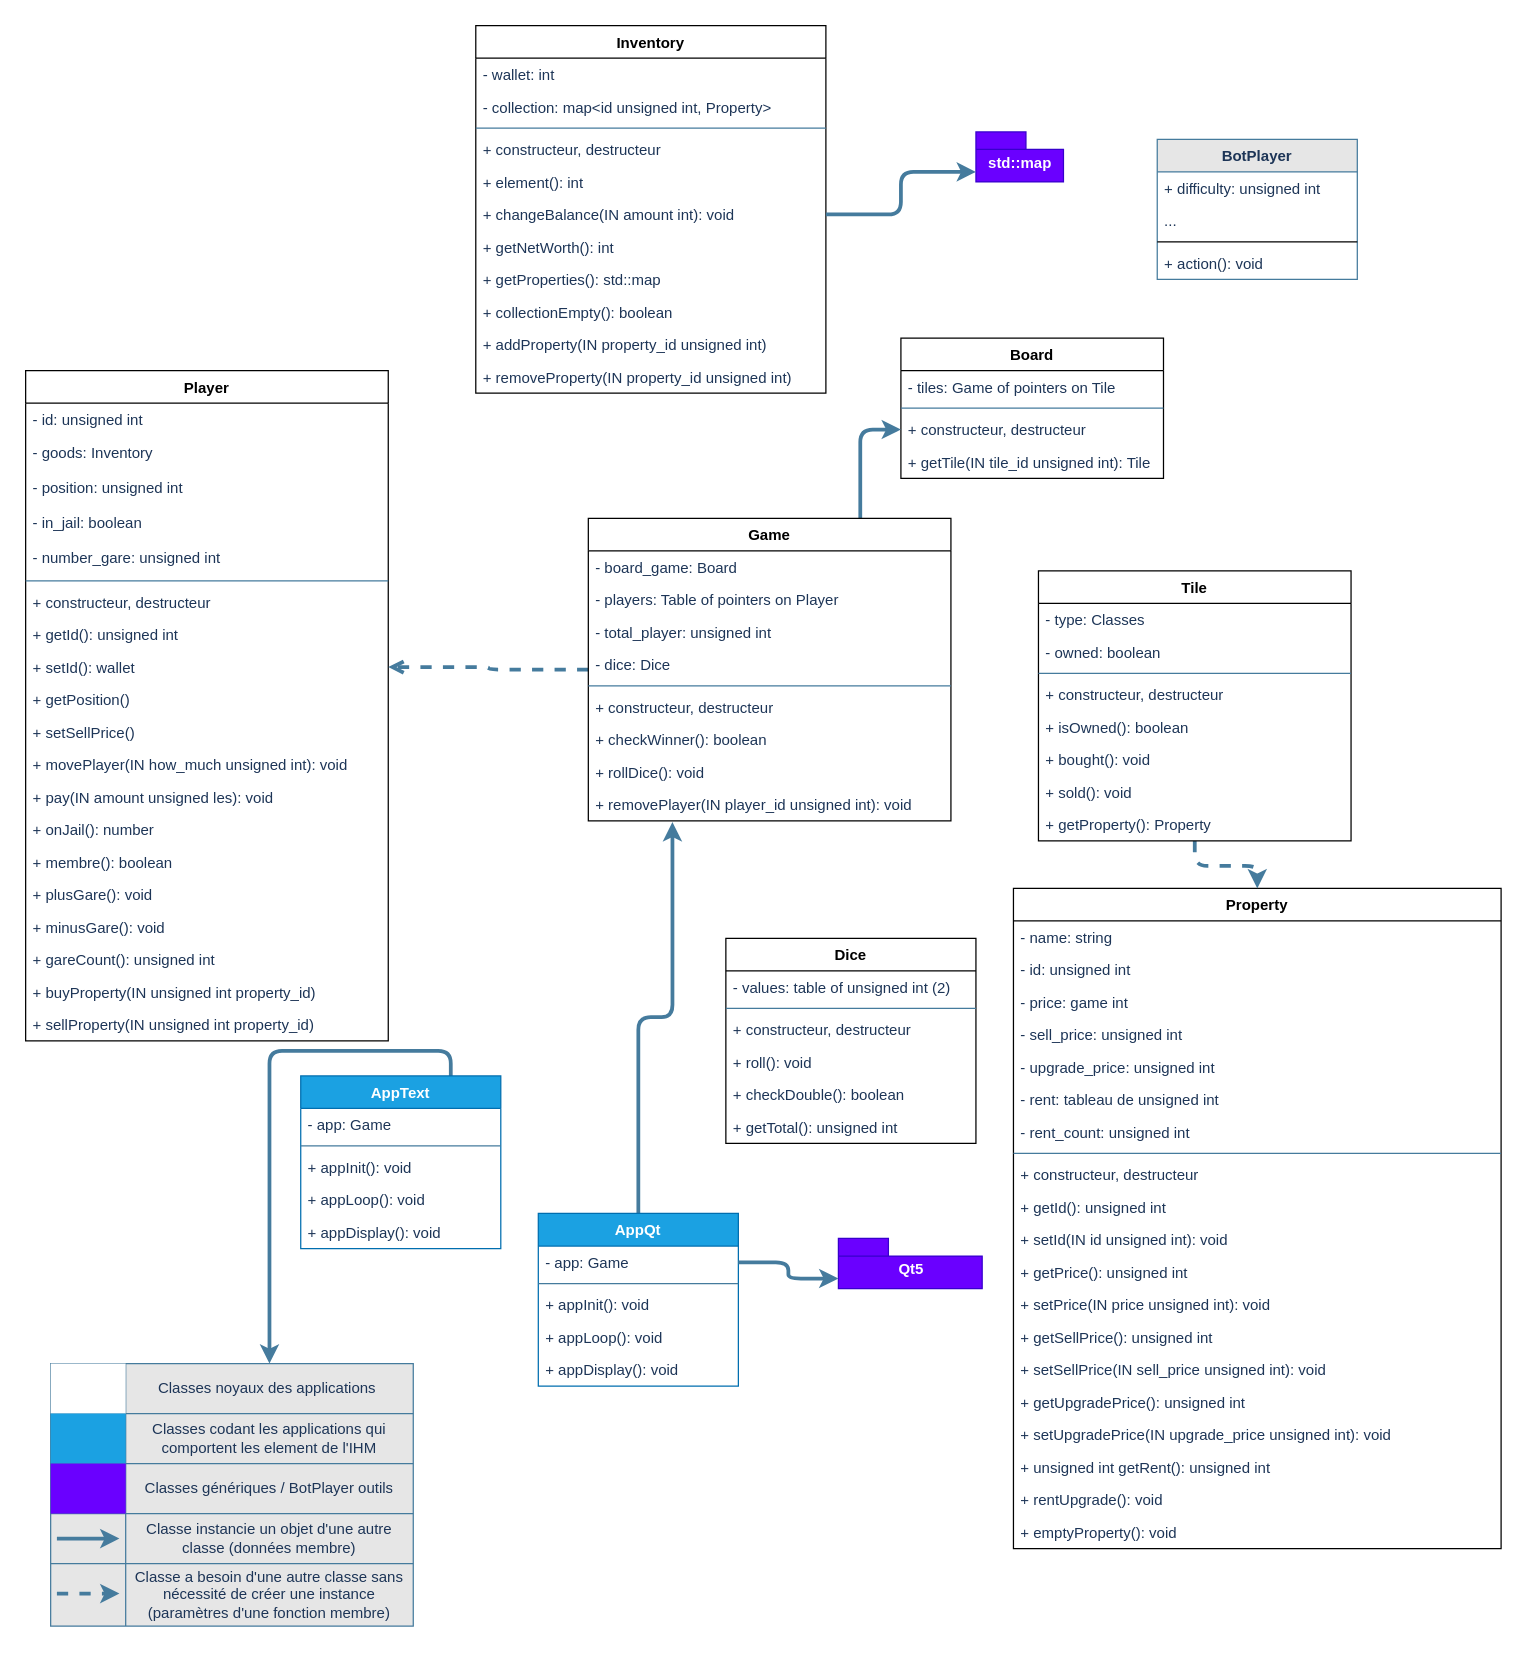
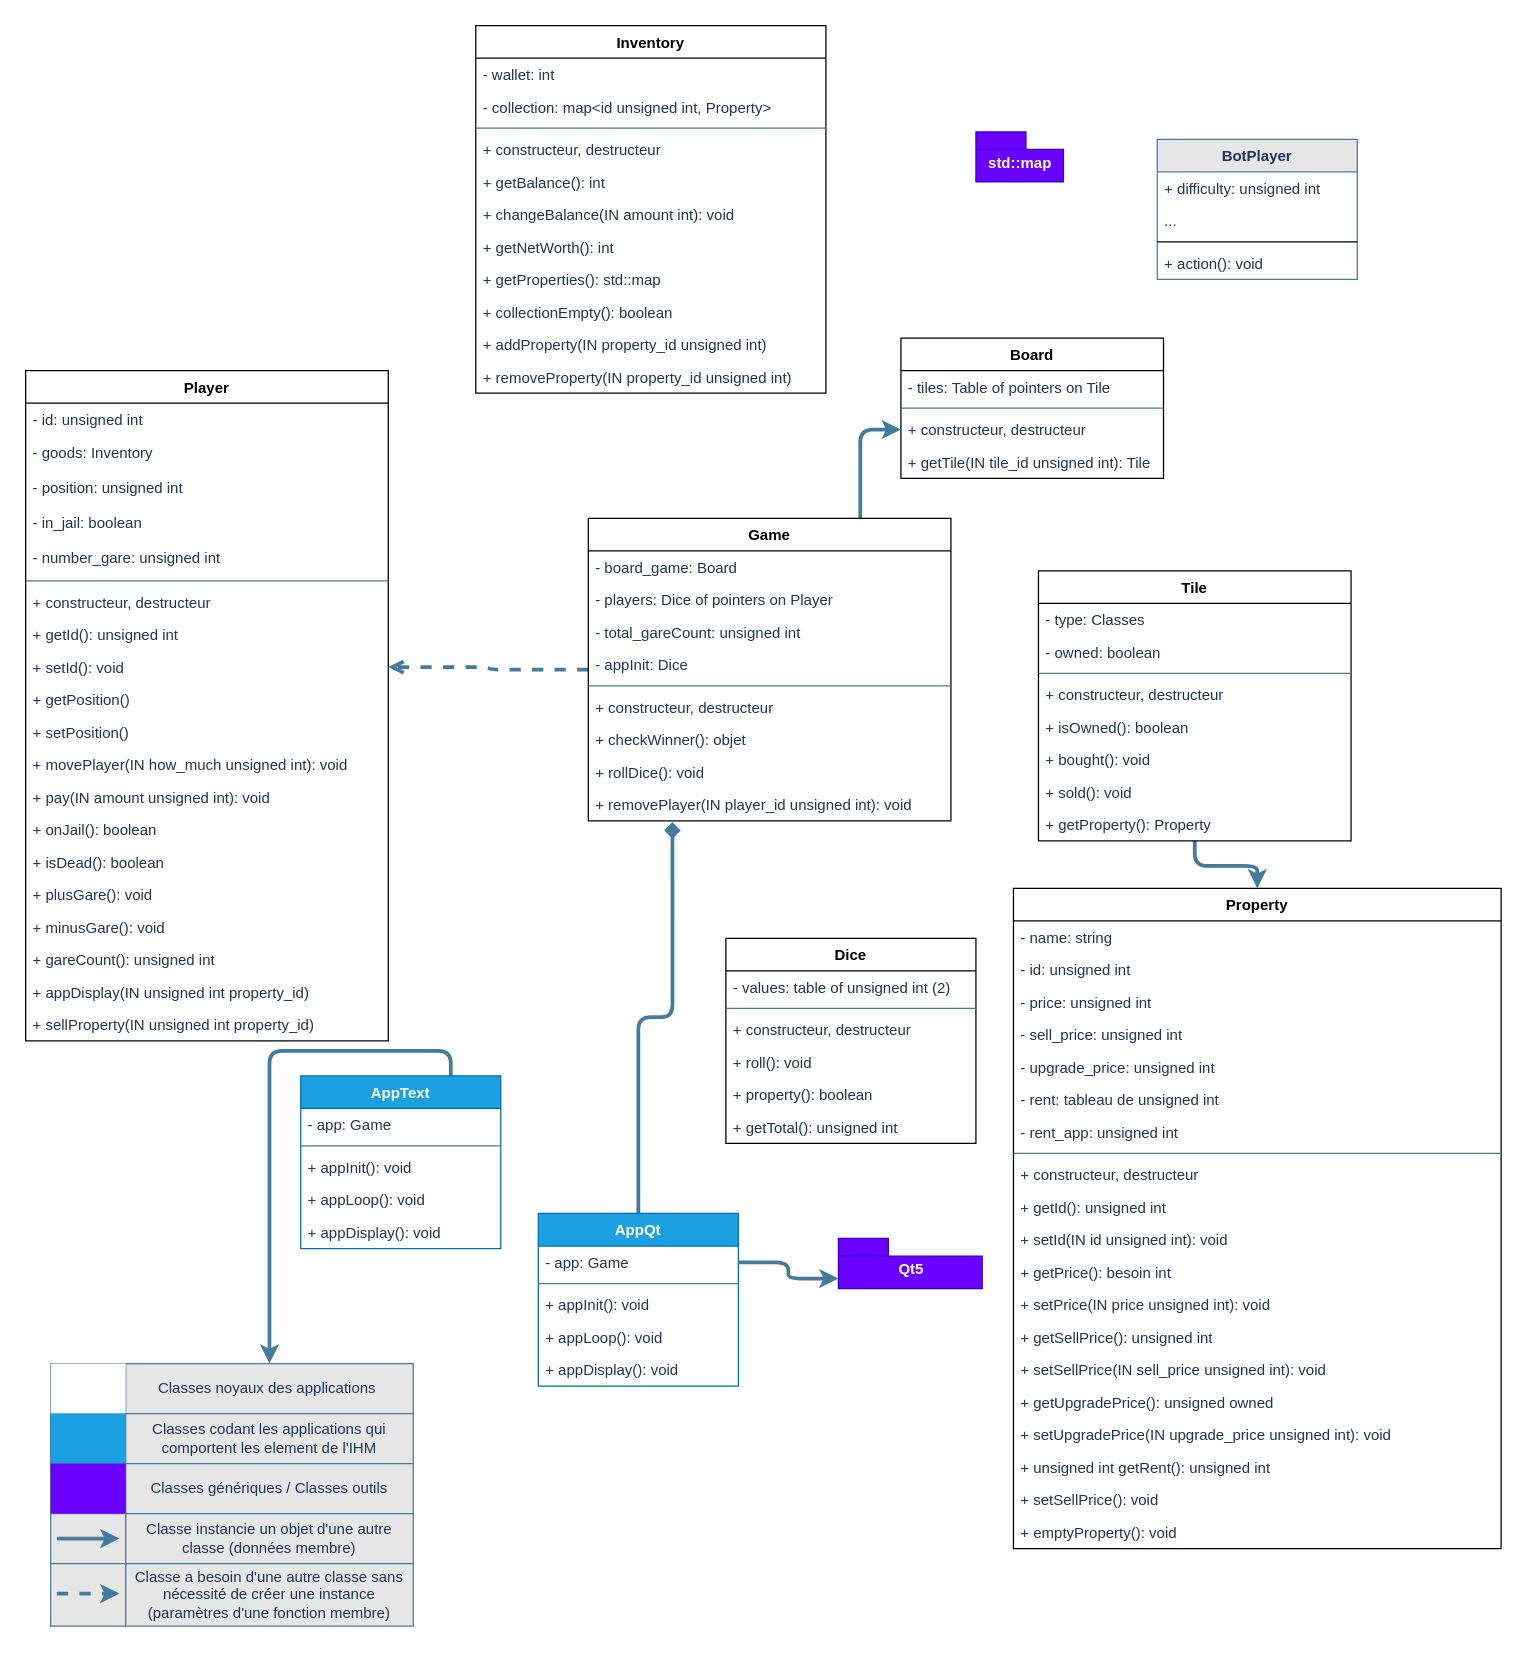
(540, 183) -> (553, 183)
(901, 200) -> none
(1023, 388) -> (1025, 388)
(733, 600) -> (729, 600)
(697, 633) -> (712, 633)
(636, 665) -> (648, 665)
(94, 668) -> (88, 668)
(92, 733) -> (90, 733)
(686, 740) -> (680, 740)
(162, 798) -> (162, 798)
(98, 830) -> (101, 830)
(672, 838) -> (672, 838)
(105, 863) -> (103, 863)
(1206, 866) -> (1206, 866)
(195, 993) -> (187, 993)
(1080, 1003) -> (1095, 1003)
(824, 1095) -> (813, 1095)
(1118, 1133) -> (1109, 1133)
(1116, 1273) -> (1107, 1273)
(1145, 1403) -> (1155, 1403)
(269, 1488) -> (269, 1488)
(1100, 1500) -> (1099, 1500)
